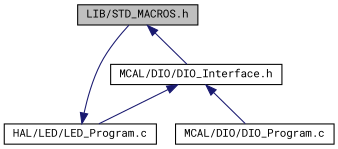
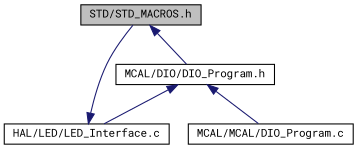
(138, 15) -> (141, 15)
(196, 74) -> (195, 74)
(80, 134) -> (87, 134)
(255, 134) -> (271, 134)
